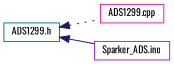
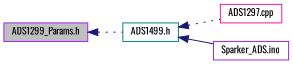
(132, 14) -> (251, 14)
(32, 32) -> (151, 32)
none -> (46, 32)
